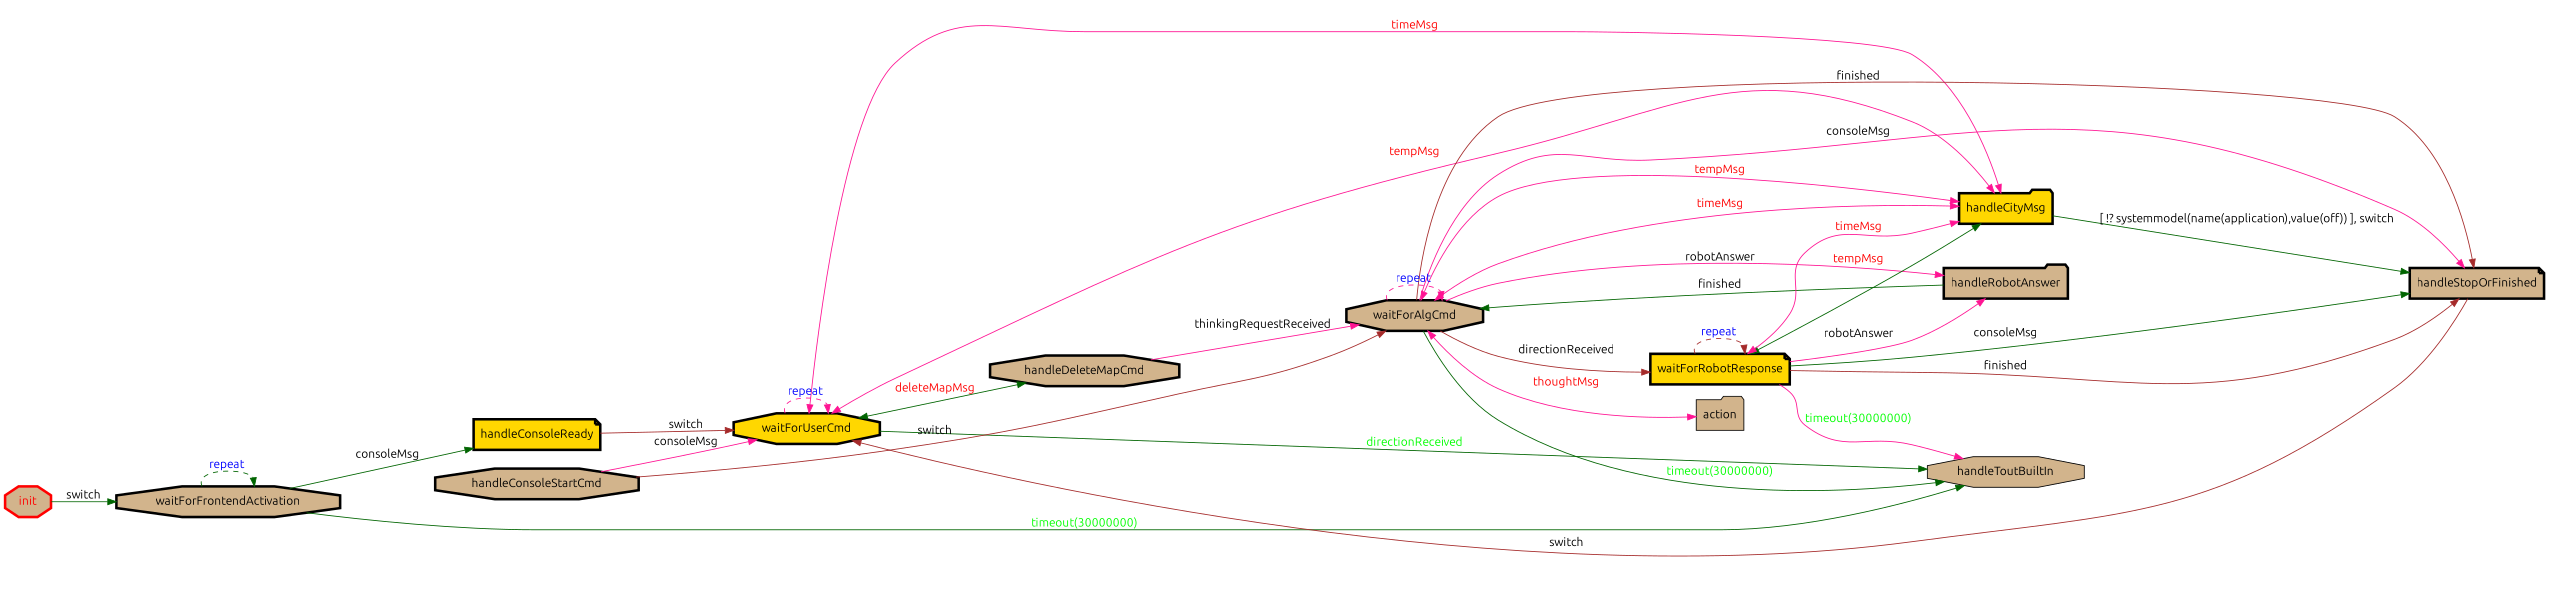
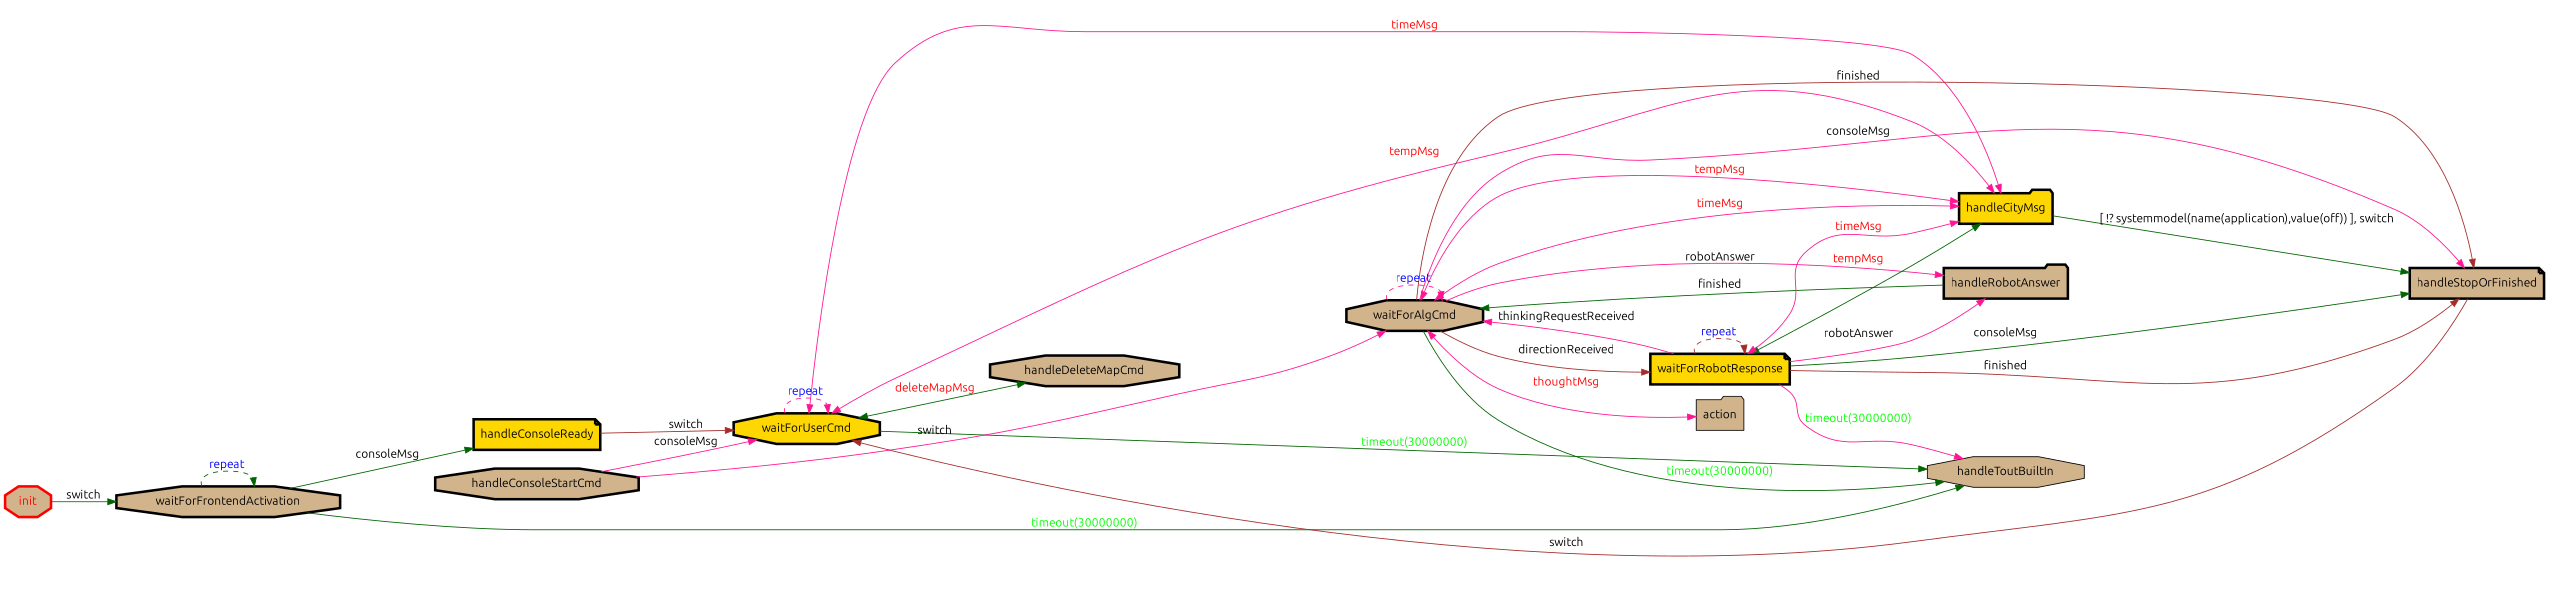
(1251, 343) -> (1583, 334)
(1012, 430) -> (1012, 430)
(1415, 443) -> (1415, 443)
